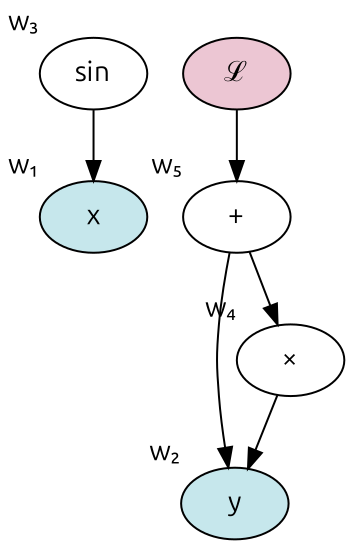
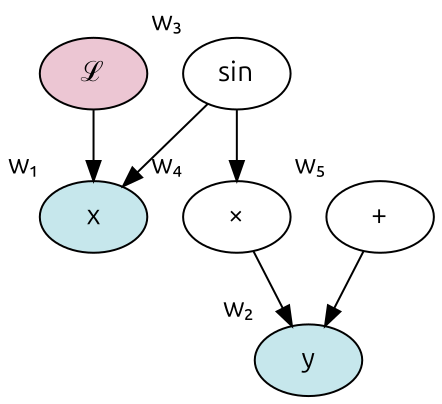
(237, 136) -> (94, 136)
(260, 279) -> (237, 136)
